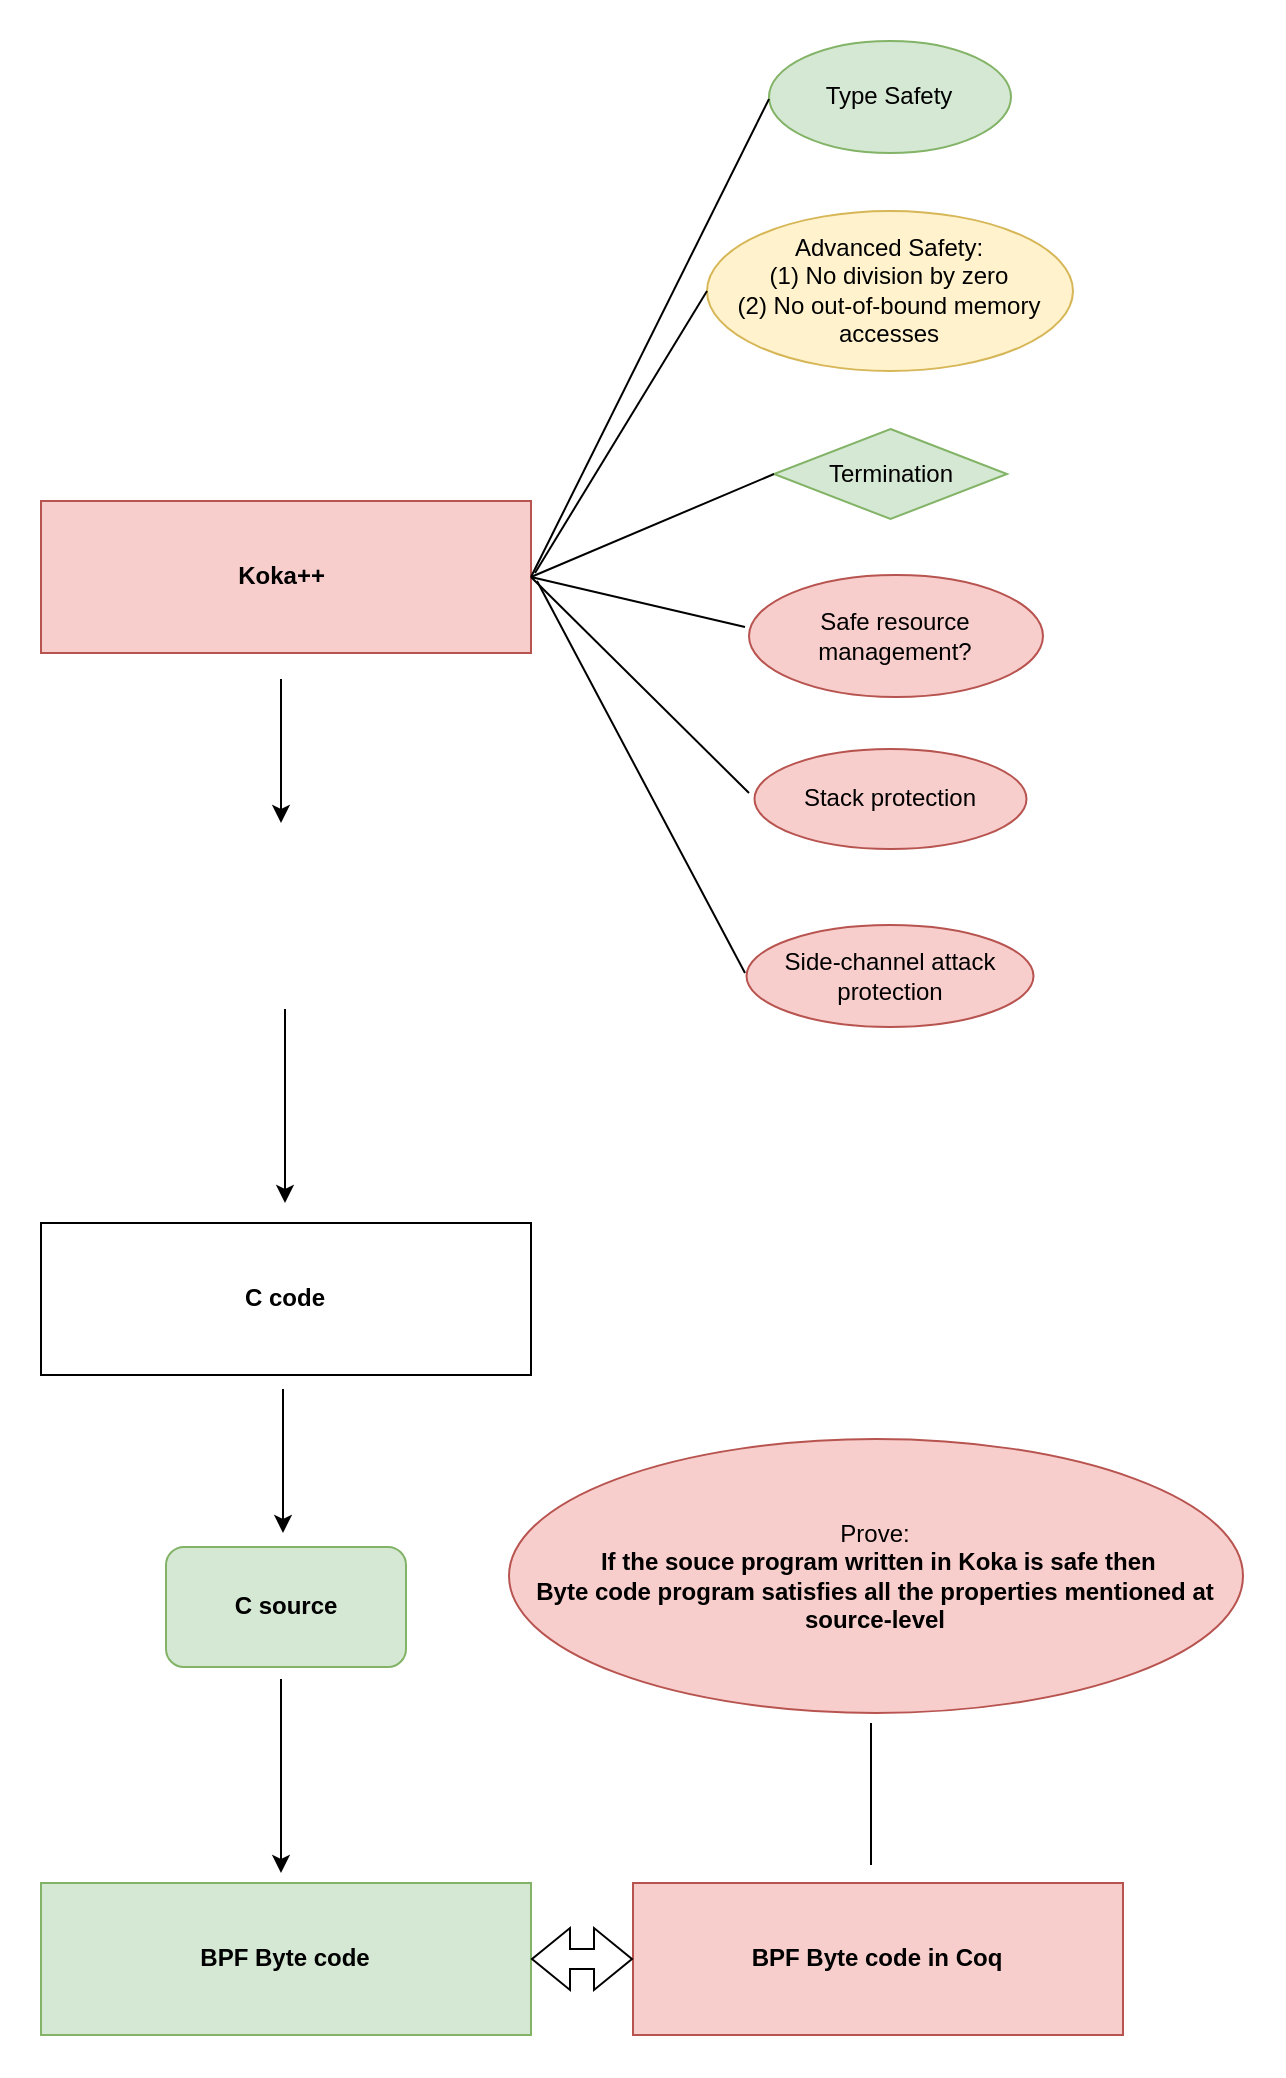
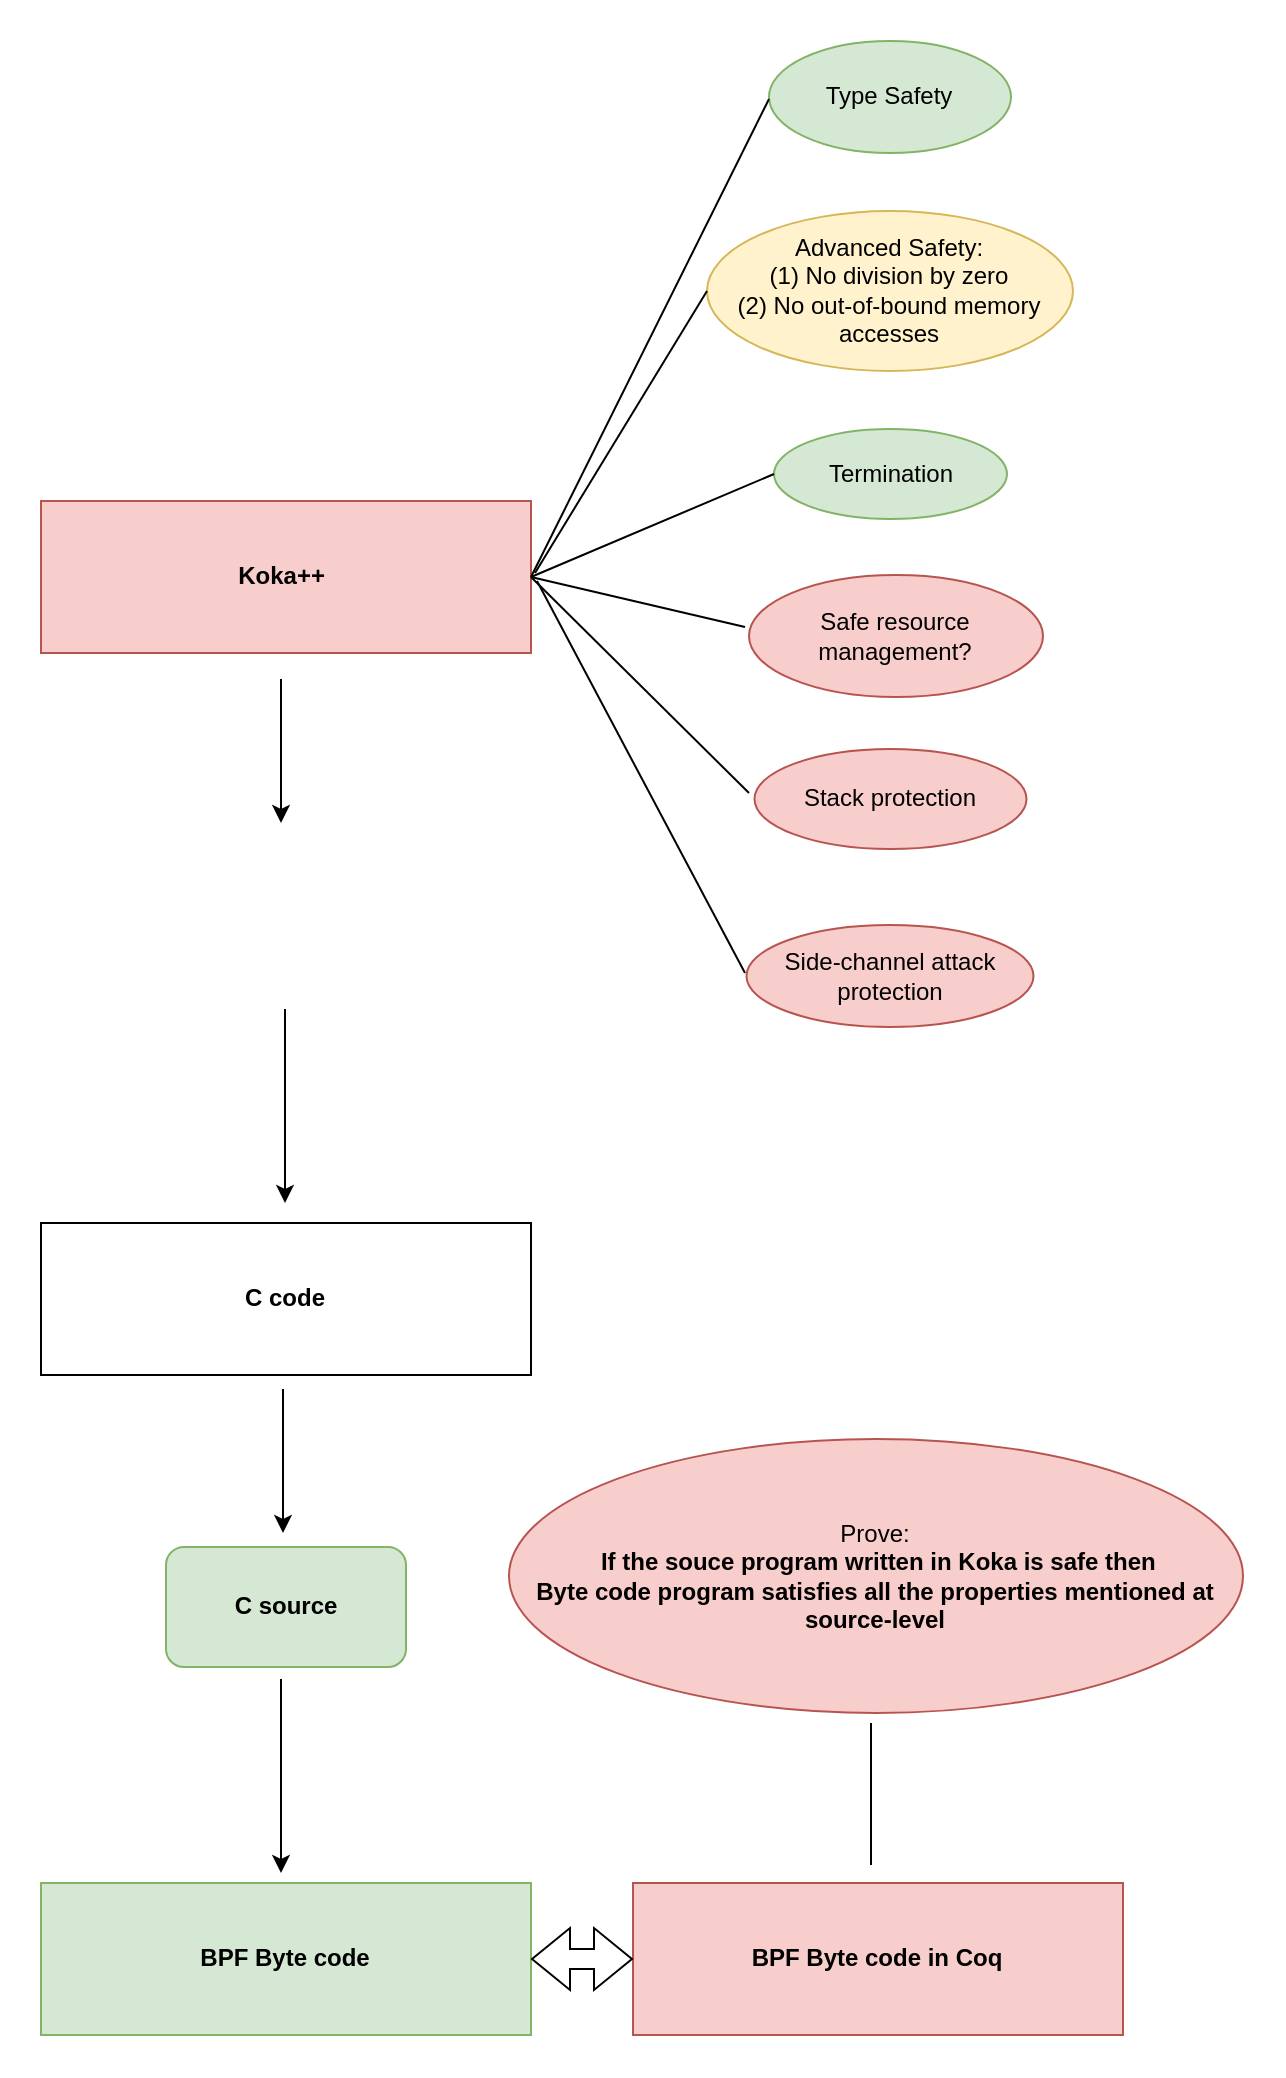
(891, 474) -> (891, 474)
